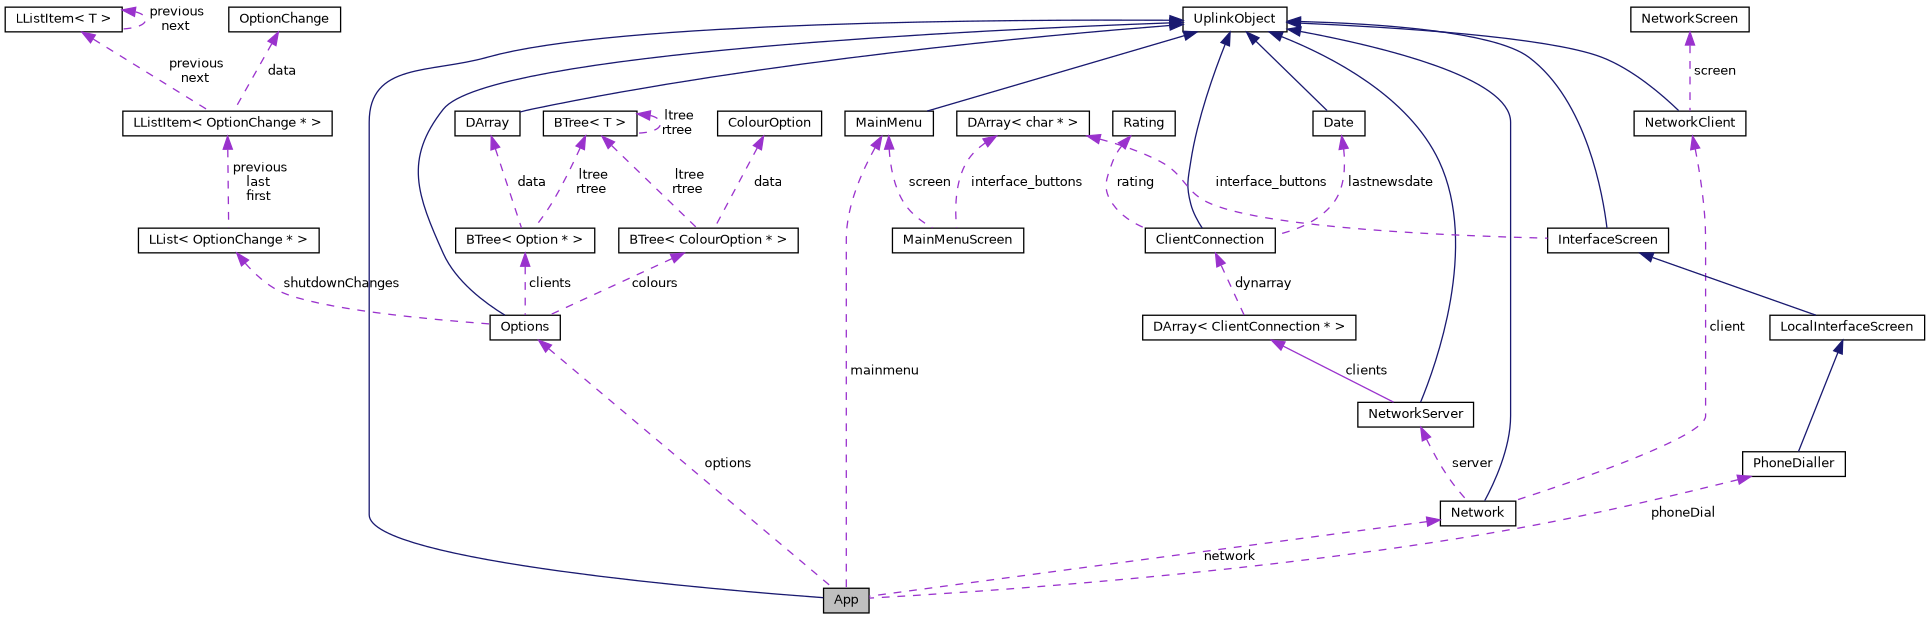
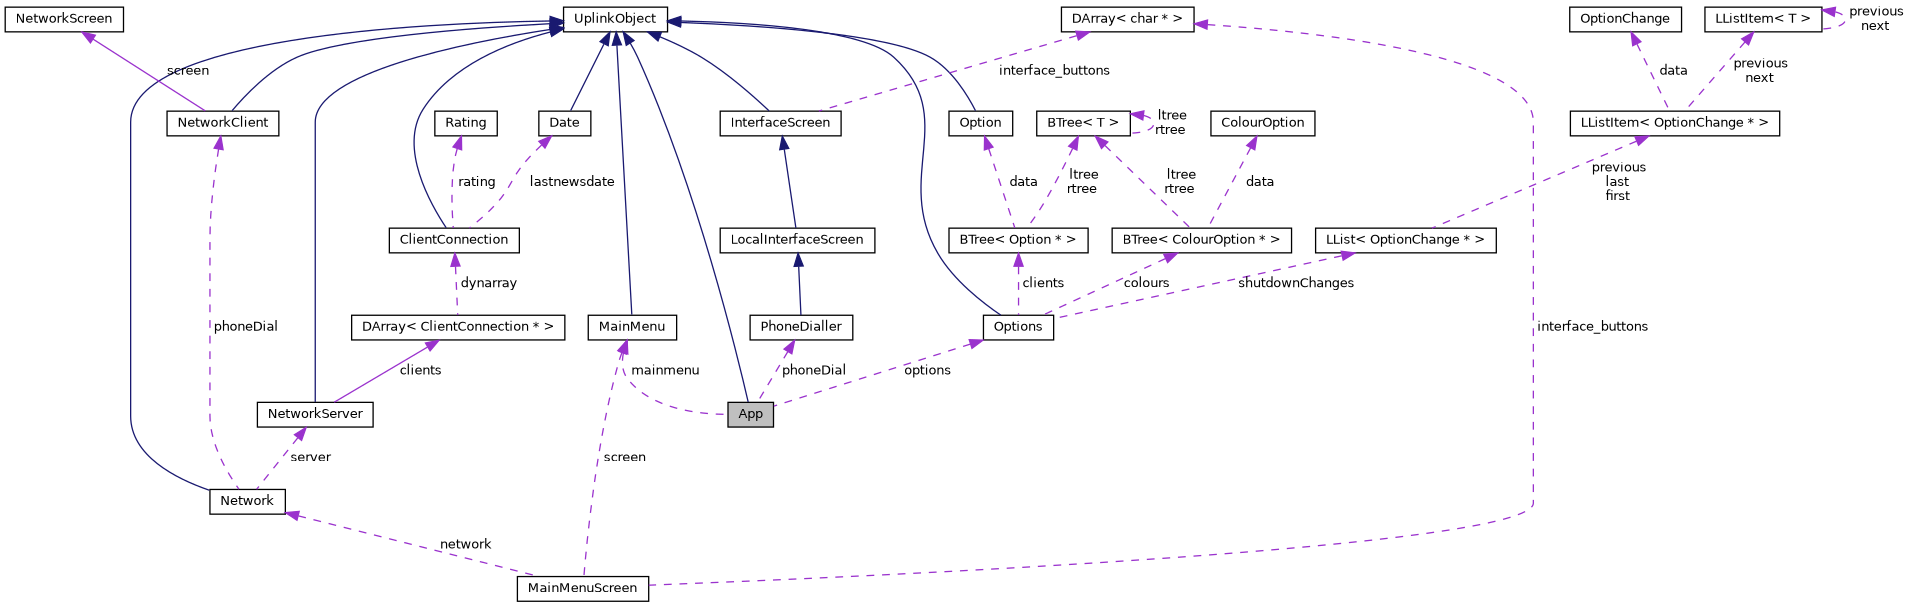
(1690, 78) -> (149, 75)
(487, 123) -> (981, 123)
(1726, 328) -> (244, 328)
(1148, 559) -> (419, 546)
